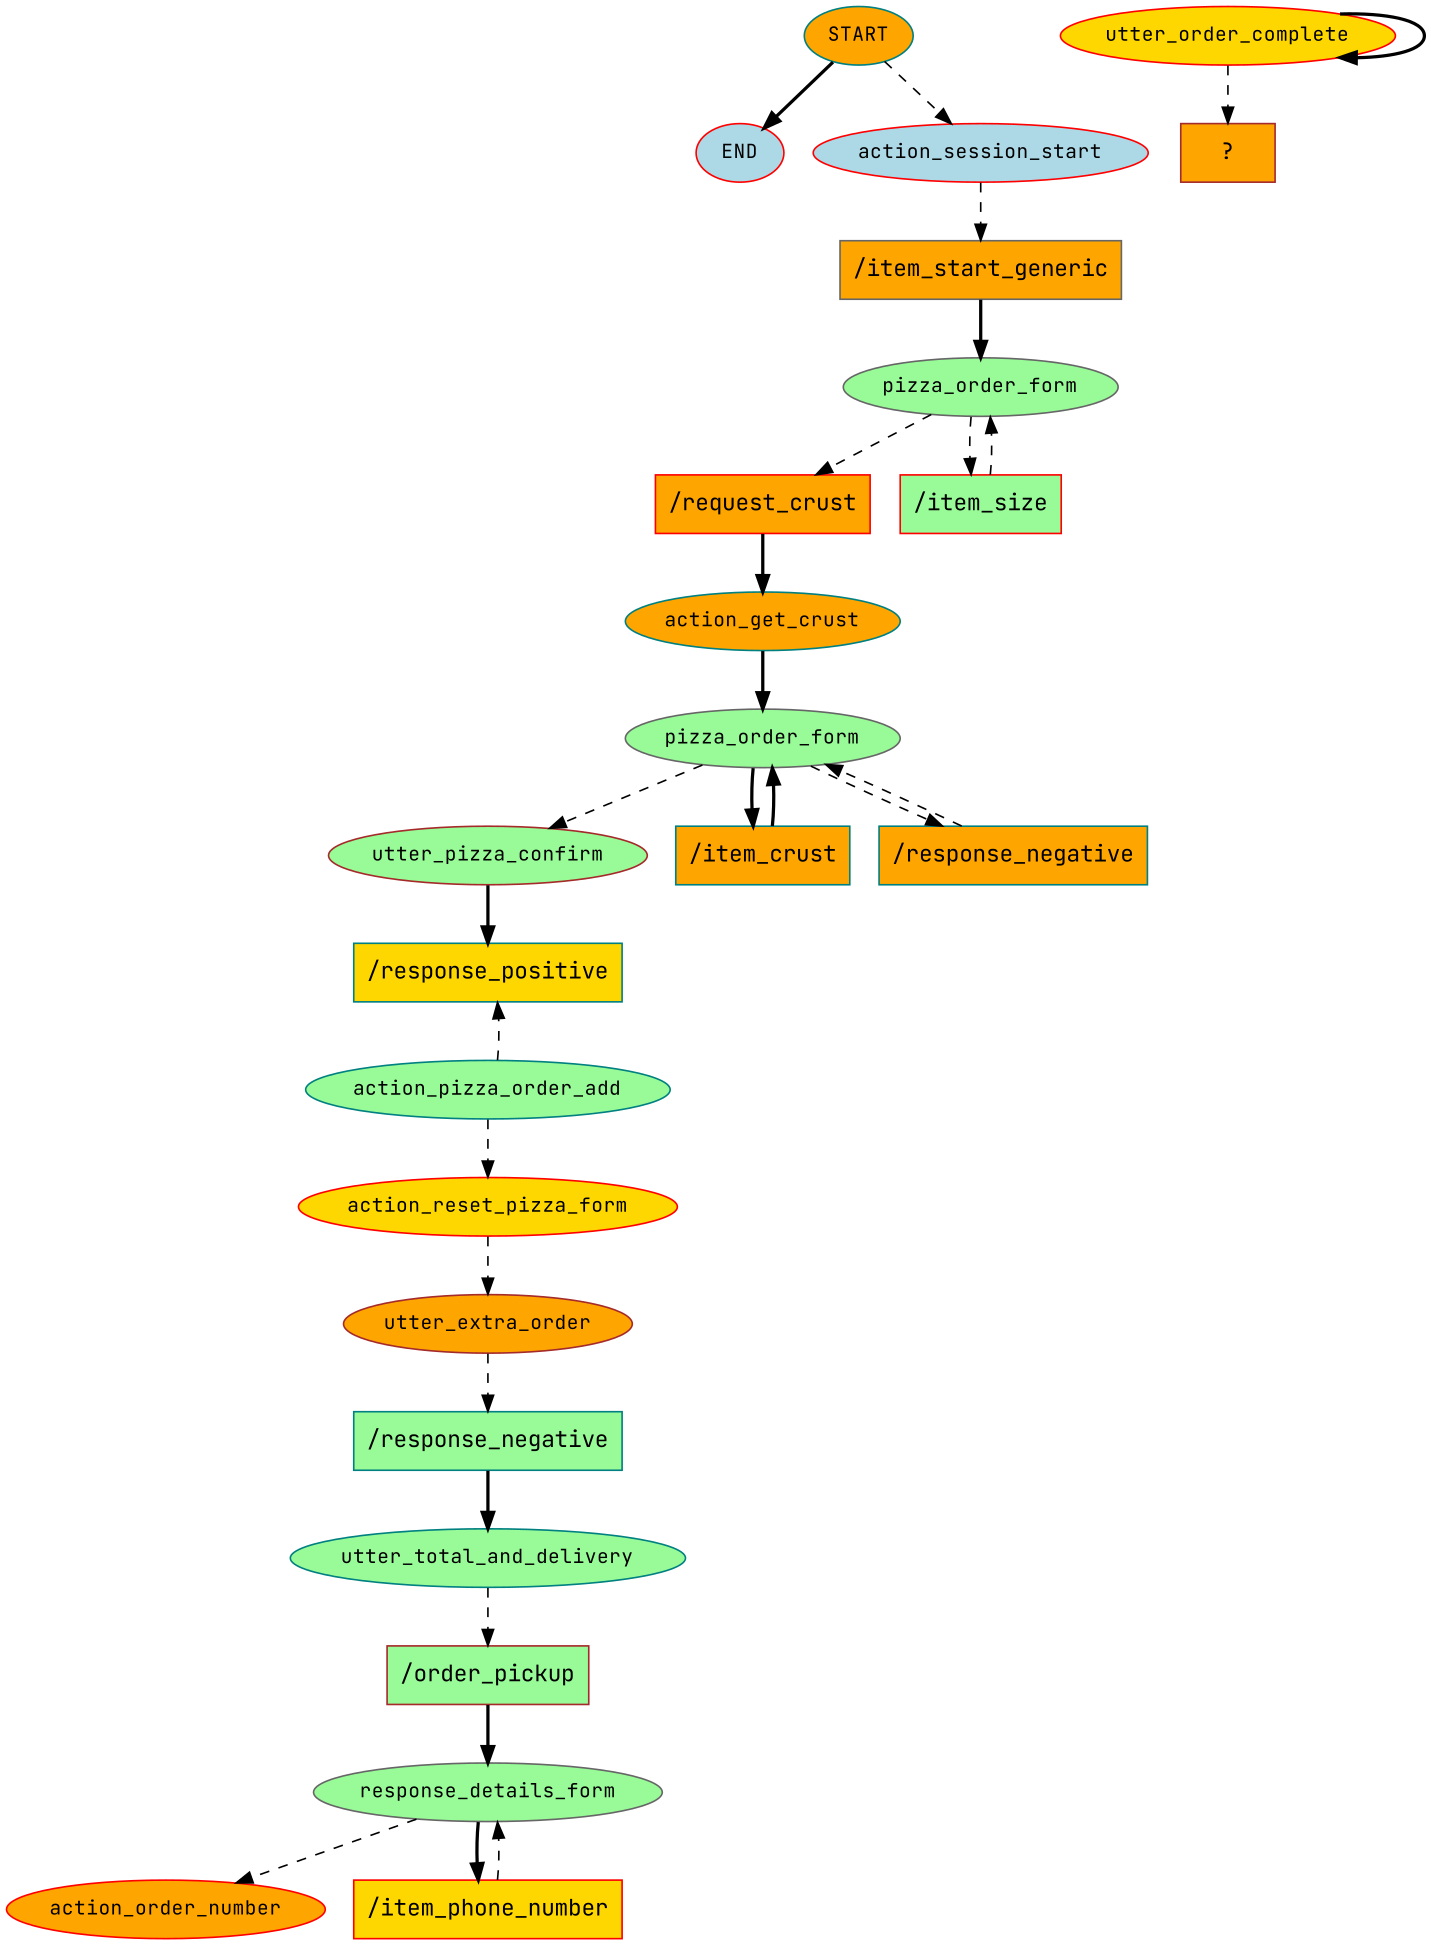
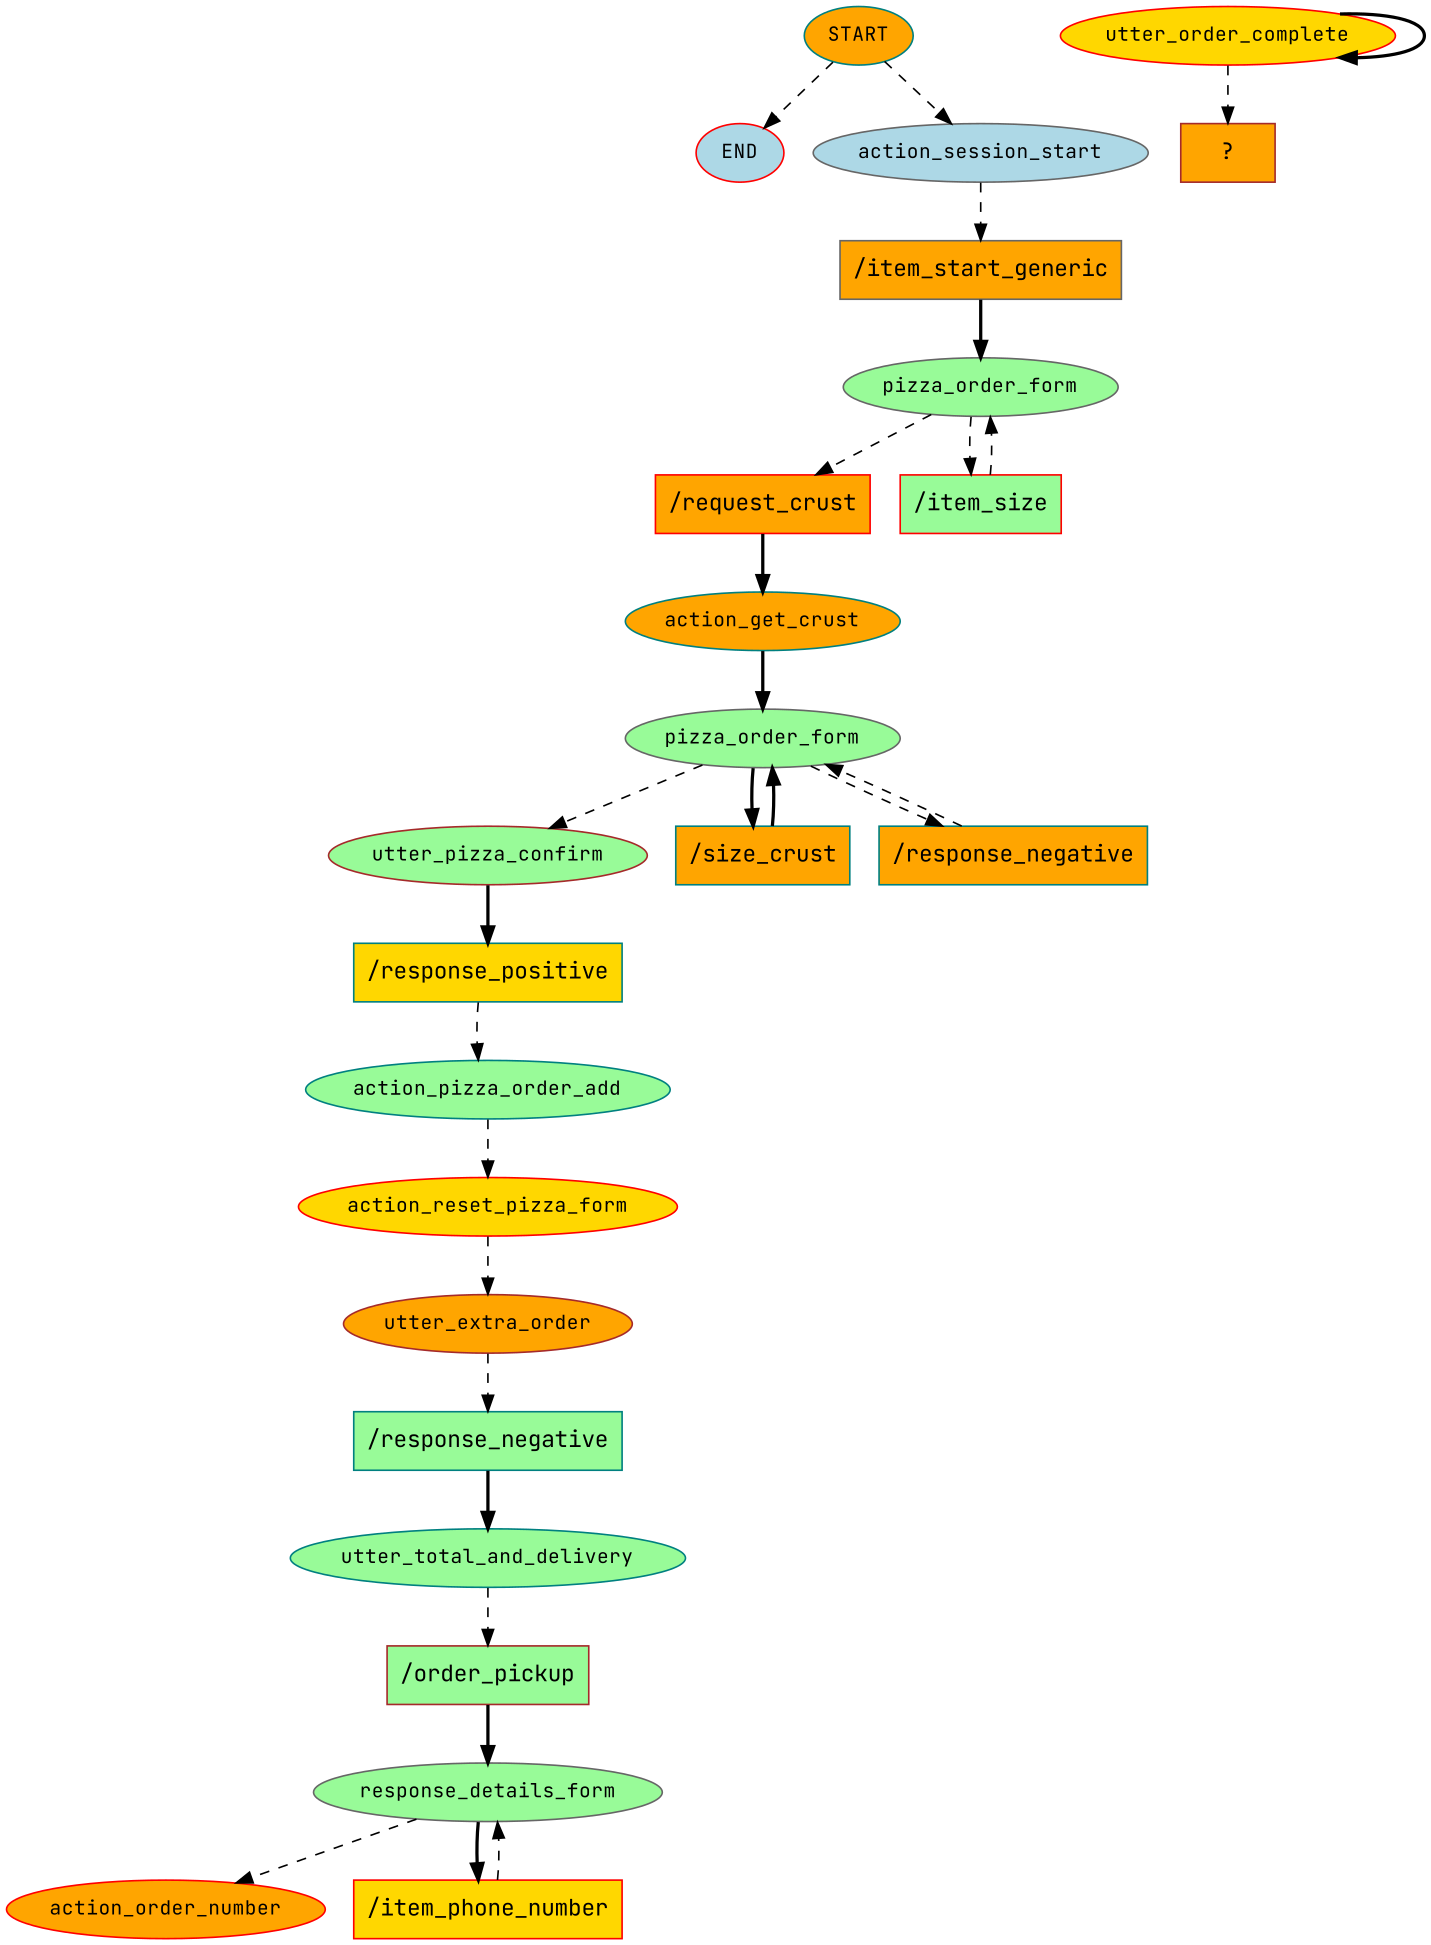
(805, 89) -> (805, 89)
(981, 153) -> (981, 153)
(763, 855) -> (763, 855)
(499, 1039) -> (477, 1023)
